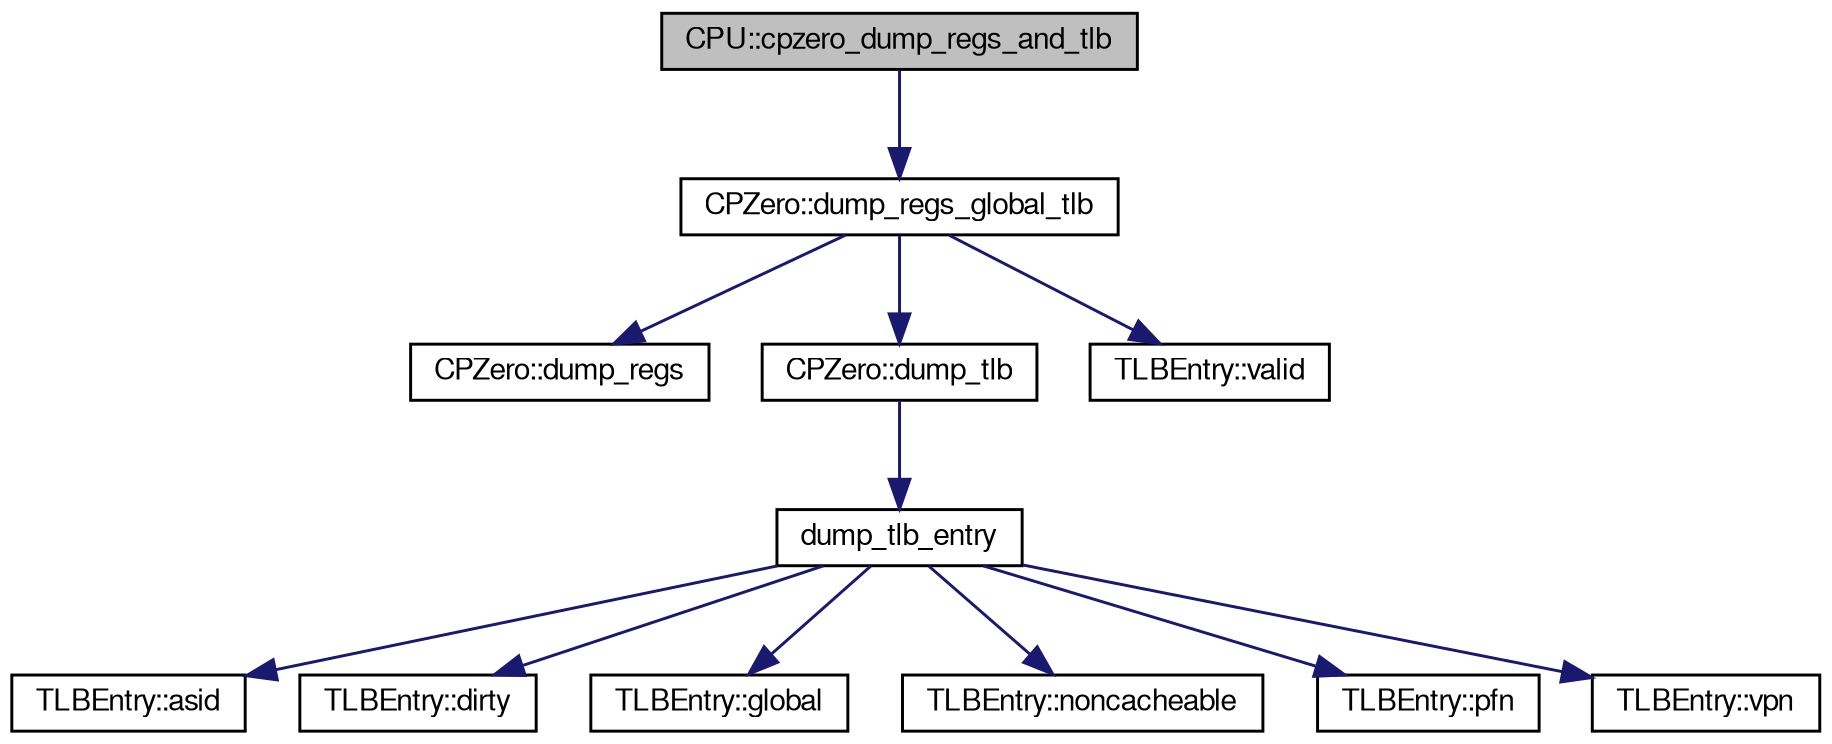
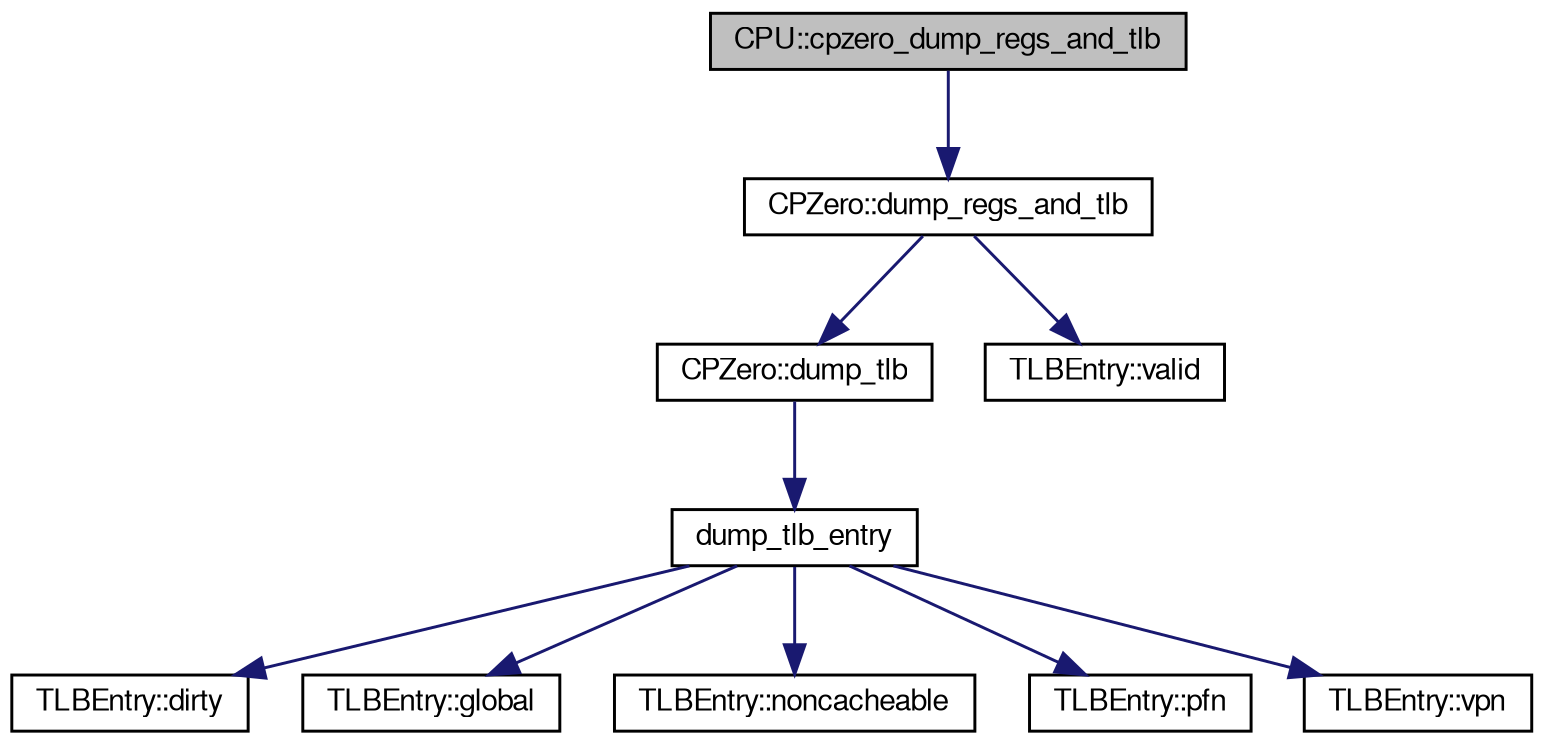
(900, 207) -> (948, 207)
(560, 372) -> none
(129, 703) -> none
